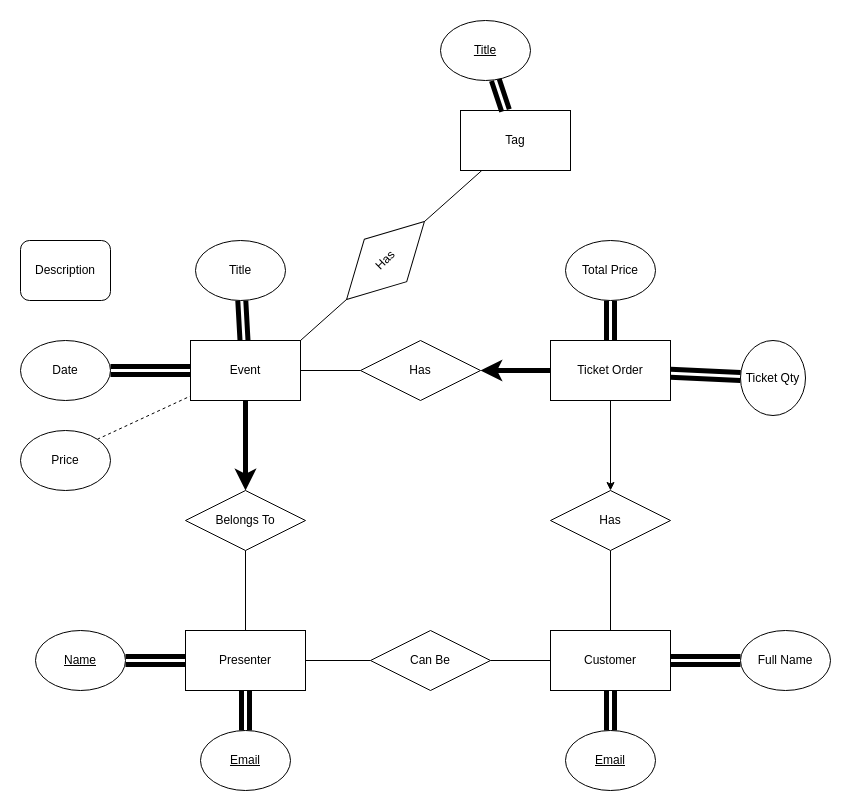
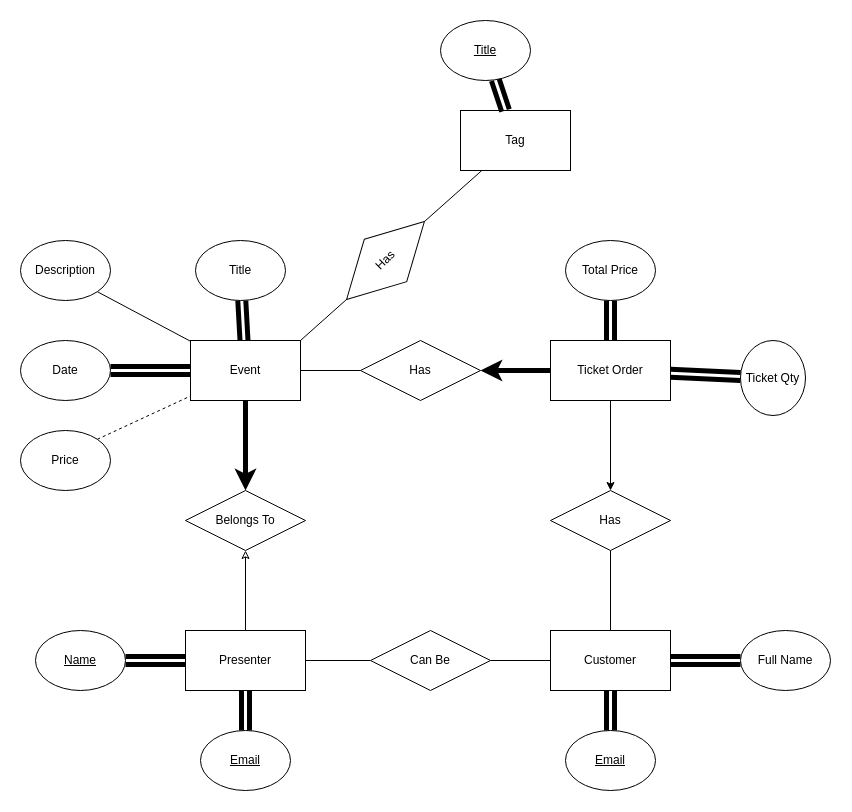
(66, 271) -> (66, 271)
none -> (143, 316)
(246, 557) -> (246, 559)
